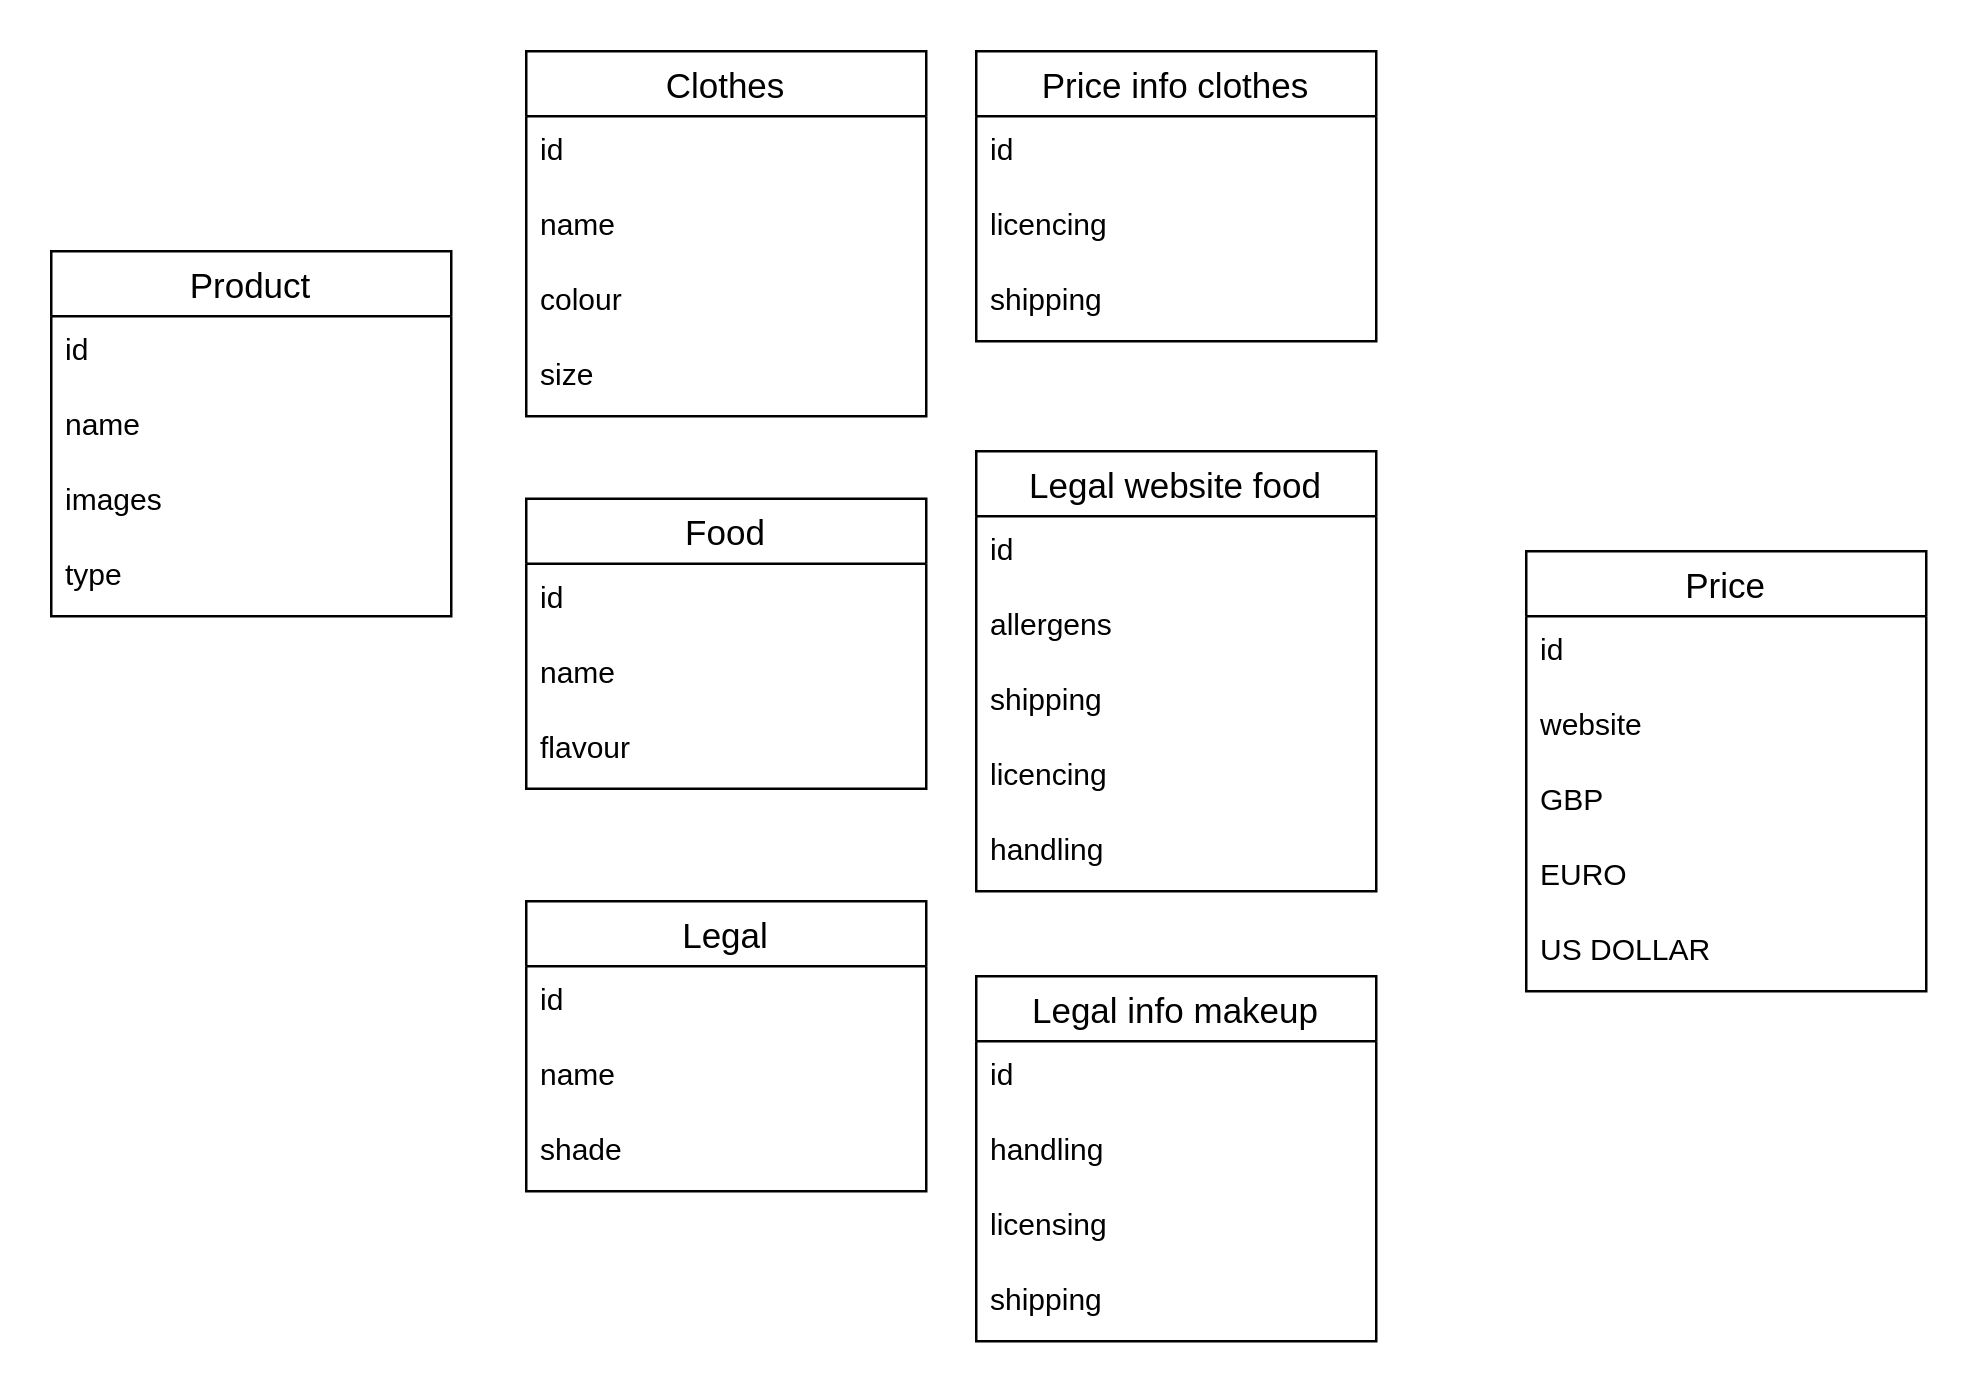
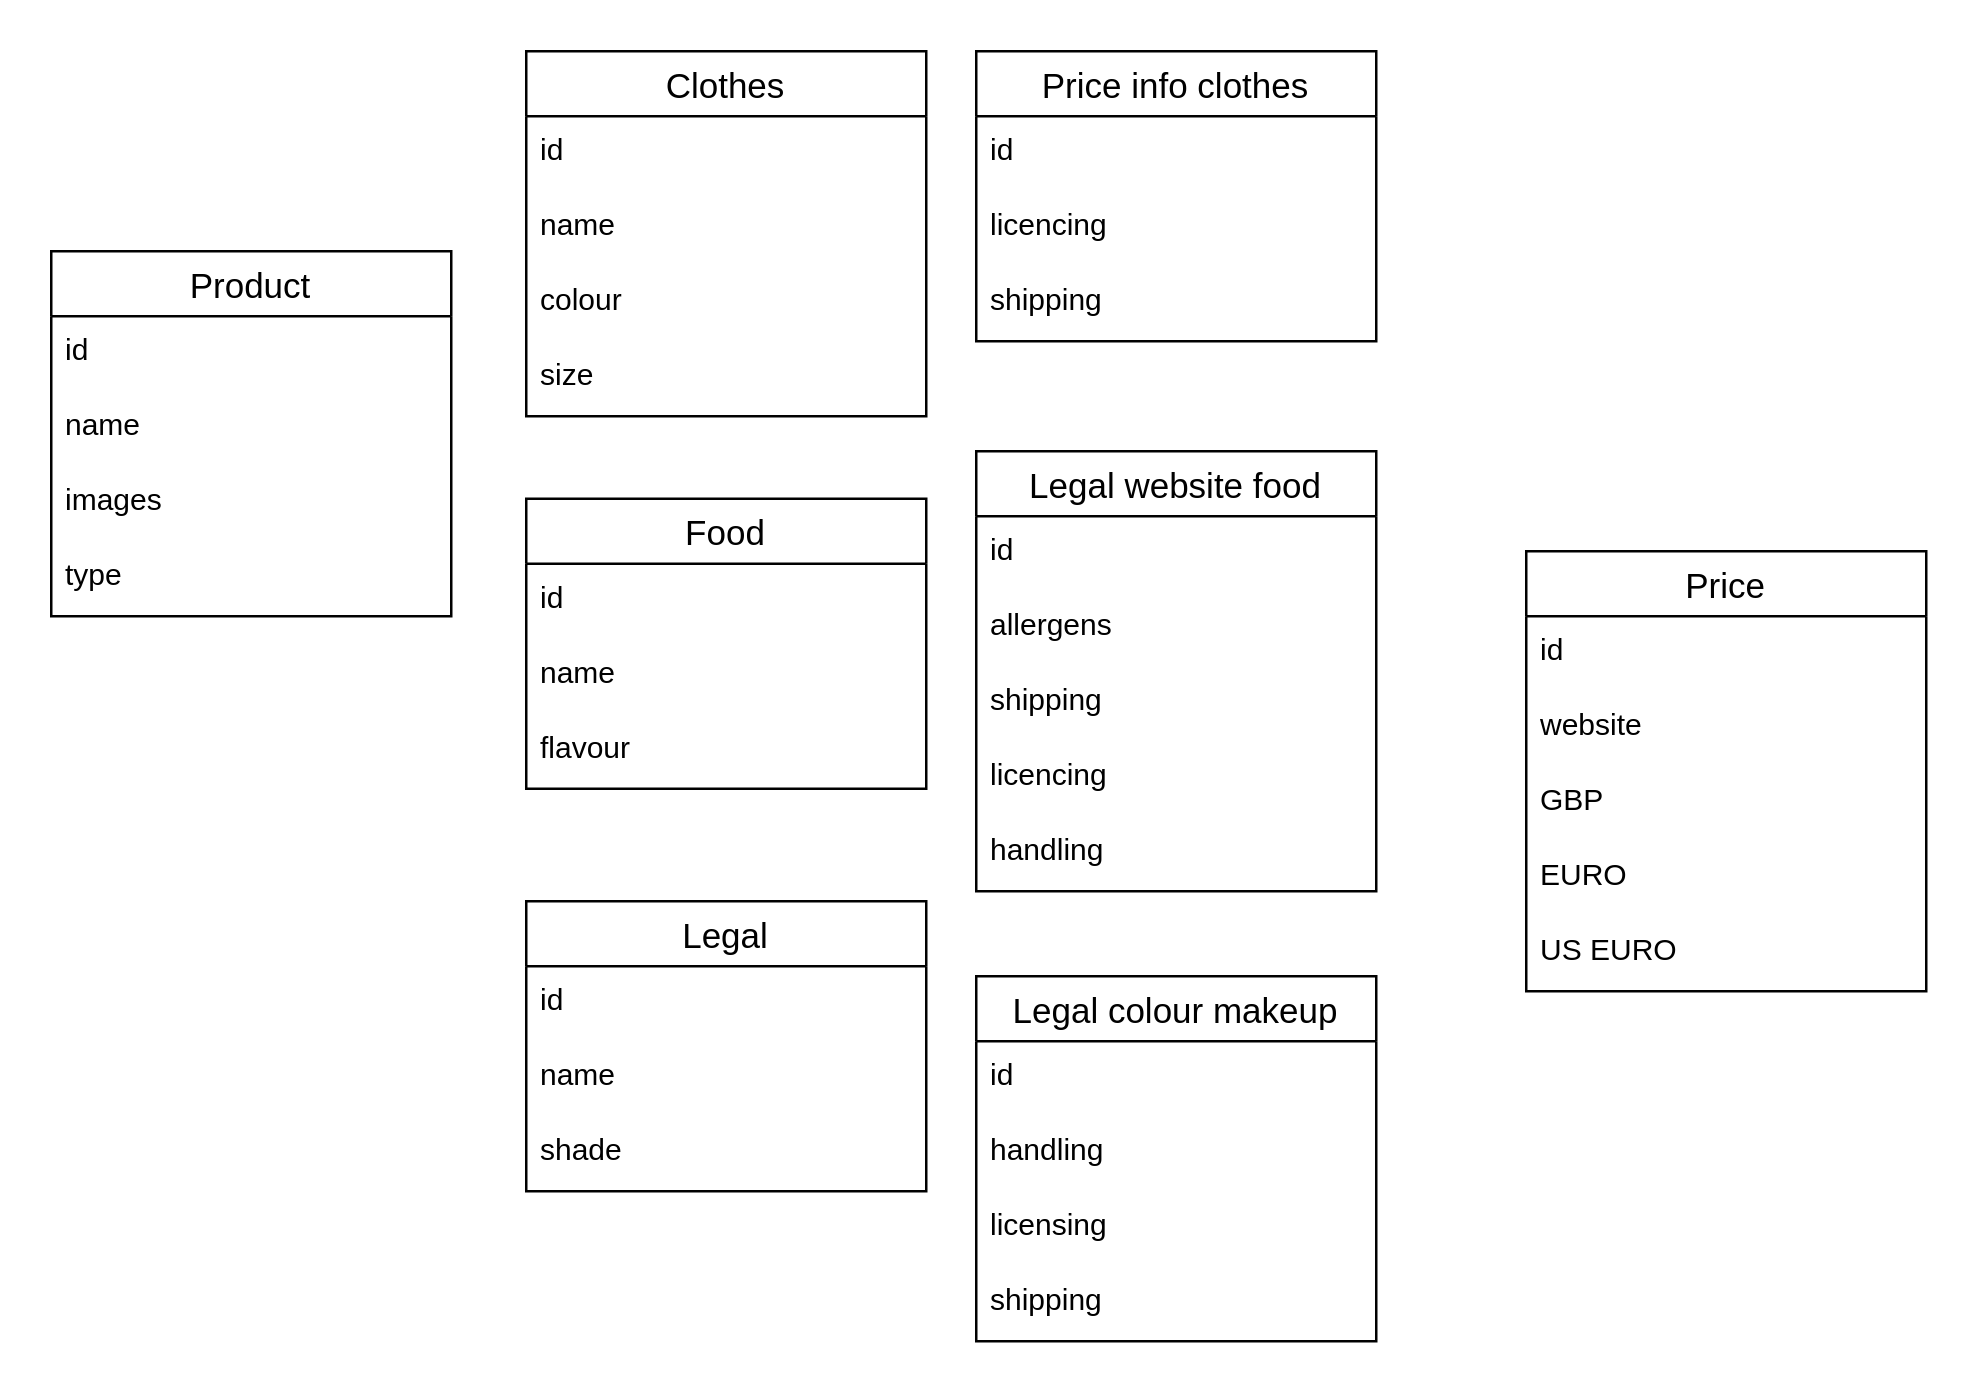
(1612, 950) -> (1595, 950)
(1175, 1011) -> (1175, 1011)
